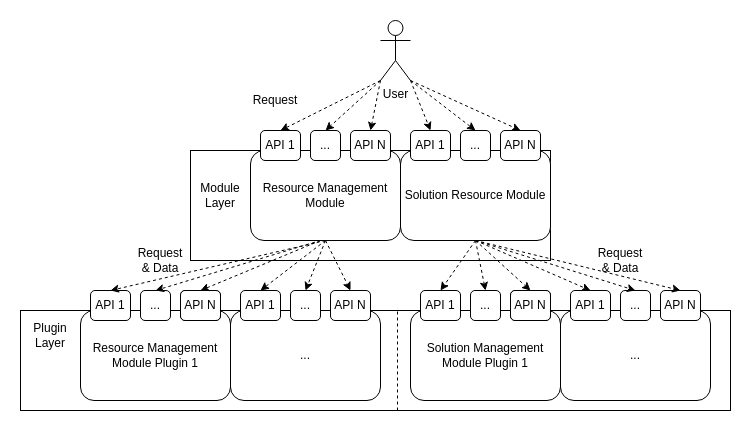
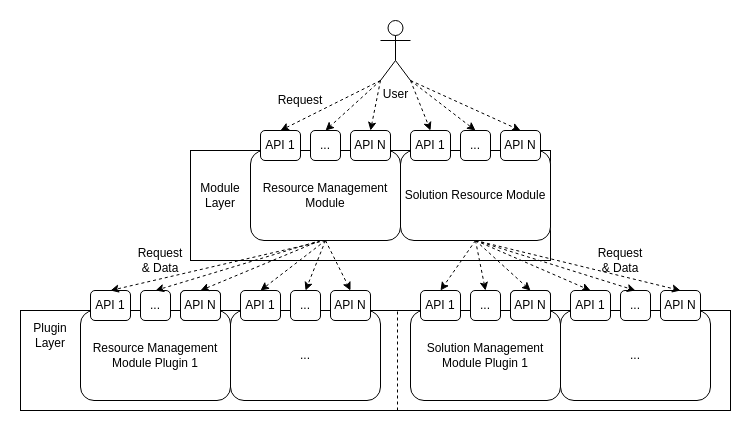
(276, 101) -> (301, 101)
